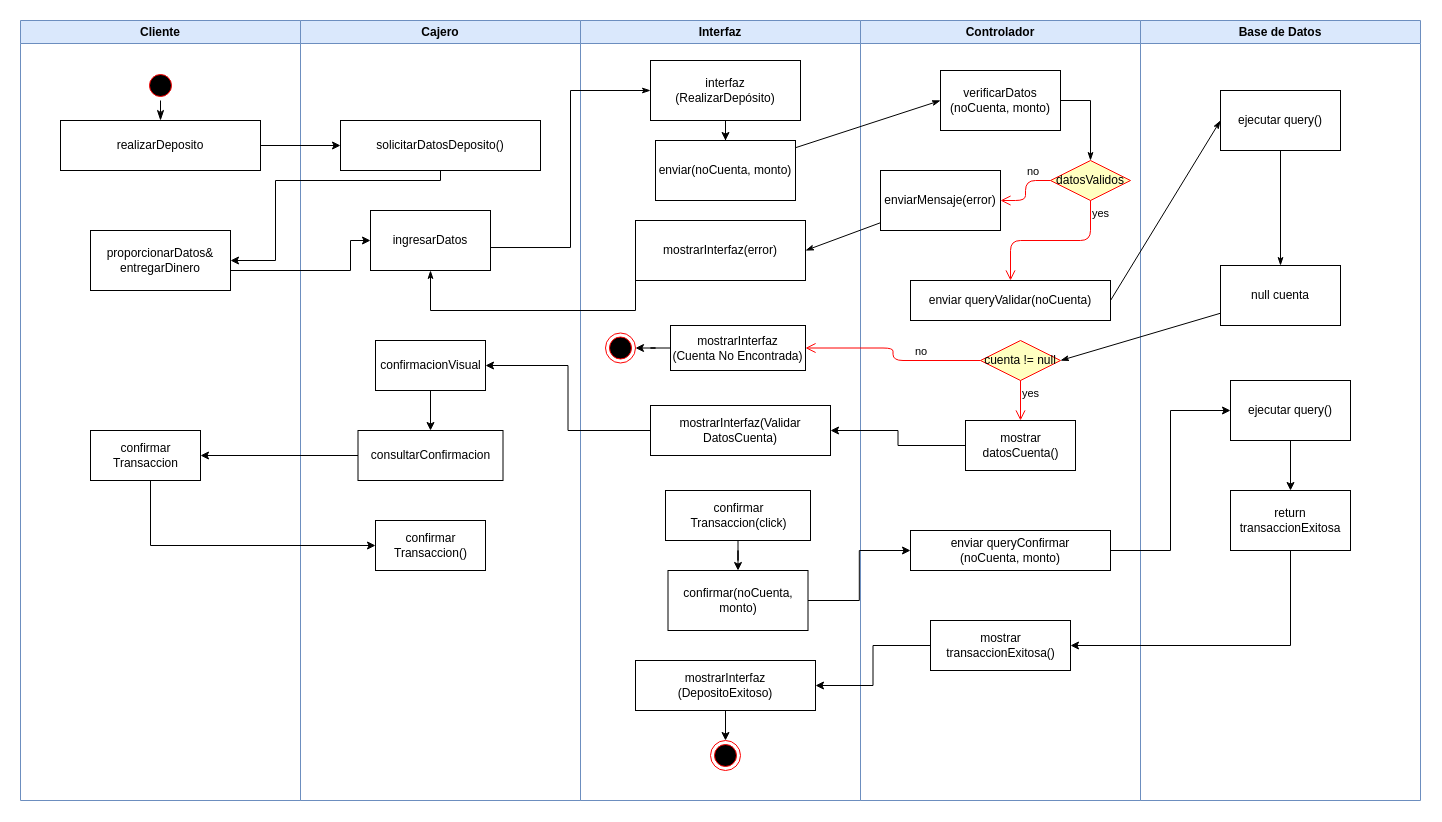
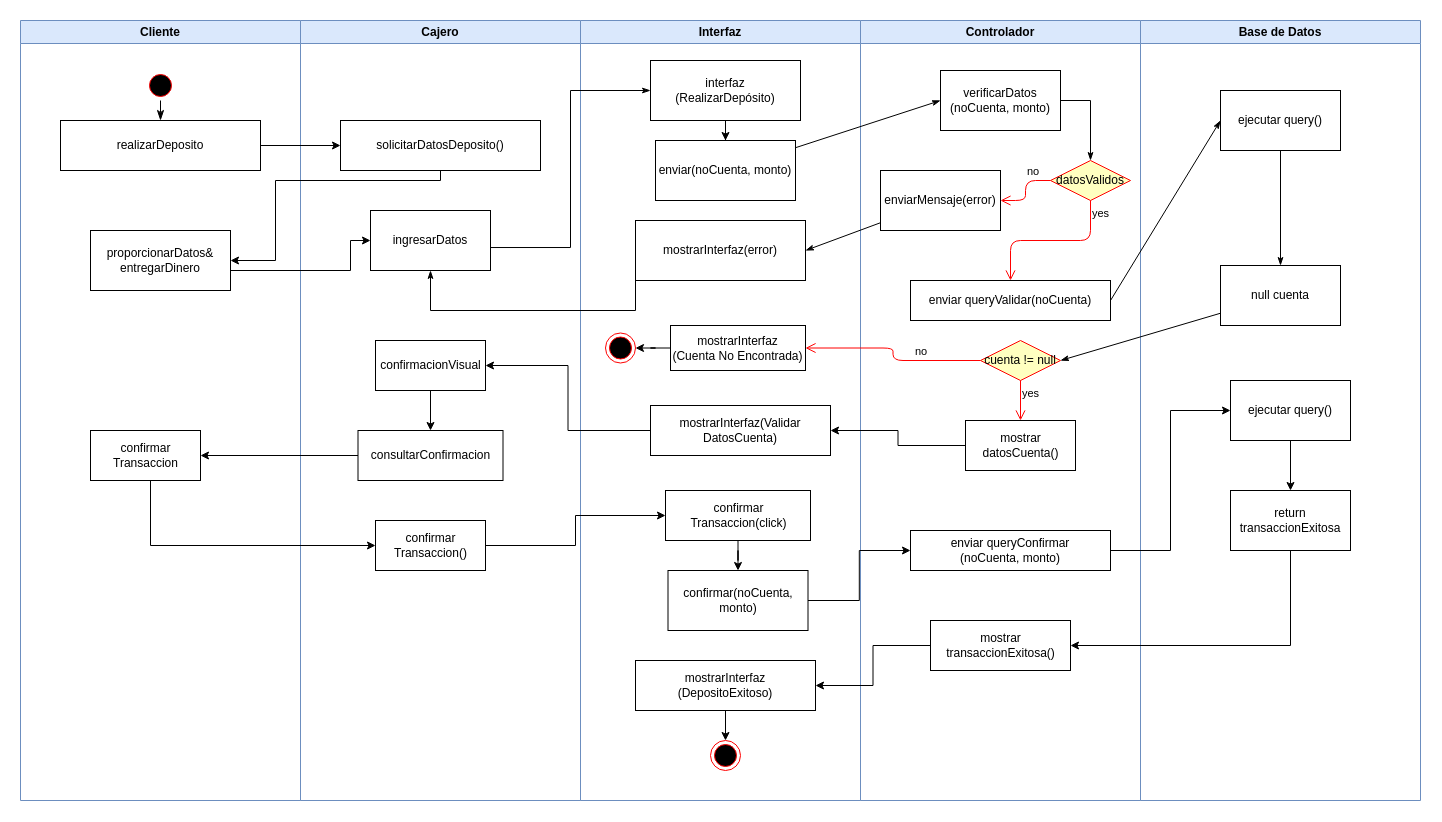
none -> (576, 535)
